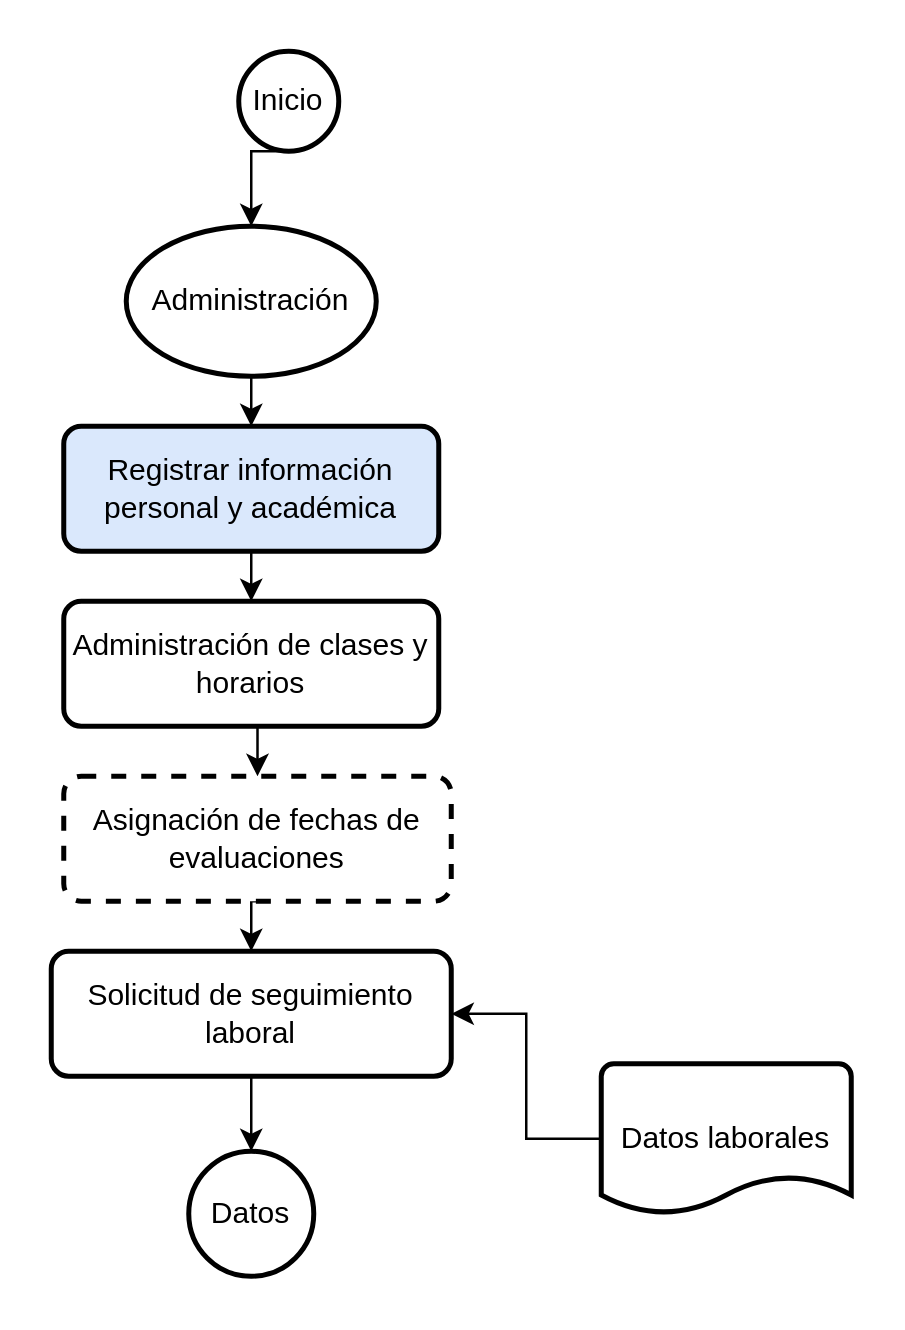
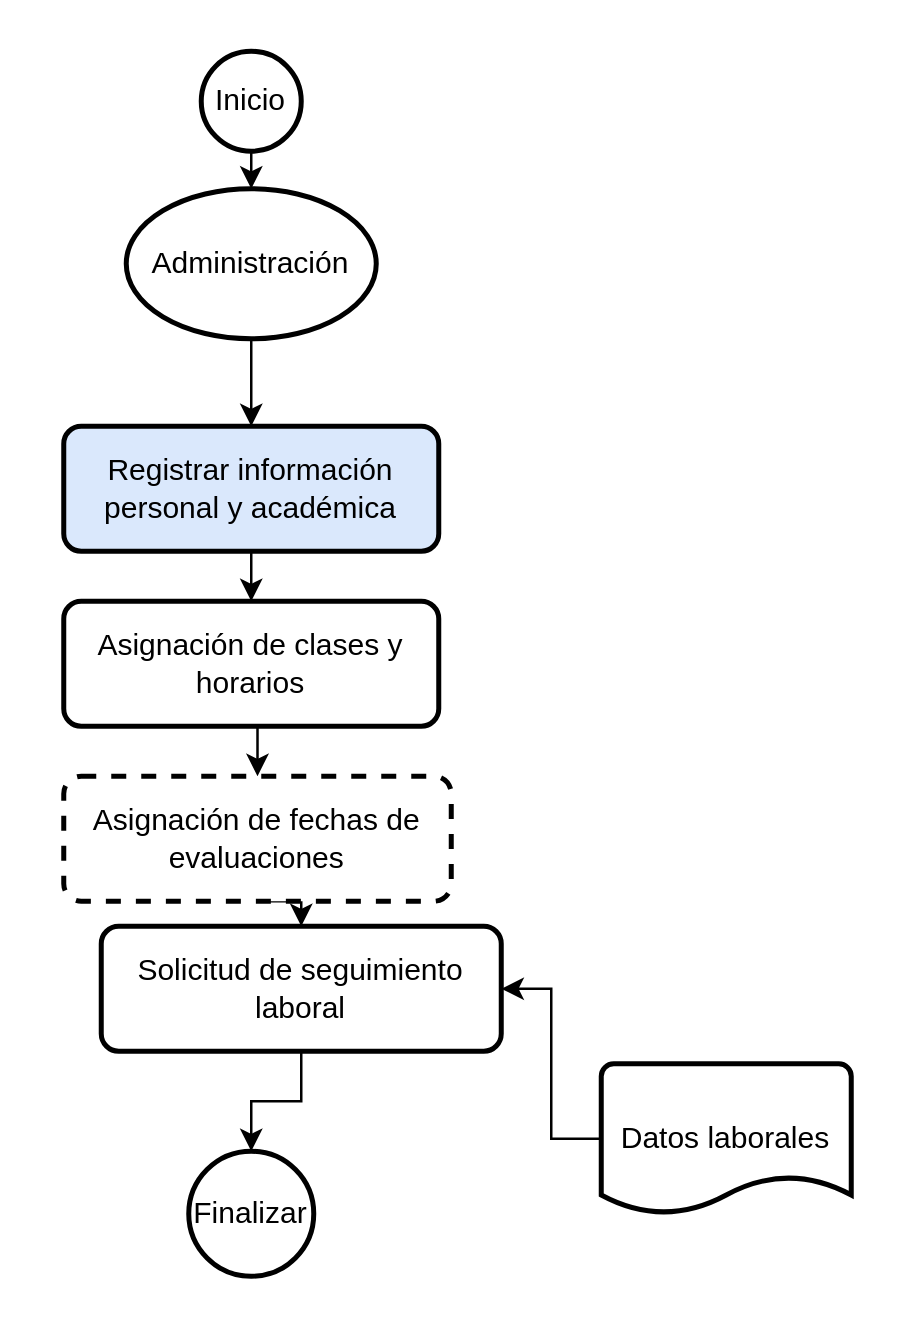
(289, 101) -> (251, 101)
(251, 301) -> (251, 264)
(251, 664) -> (251, 664)
(251, 1014) -> (301, 989)
(251, 1214) -> (251, 1214)
